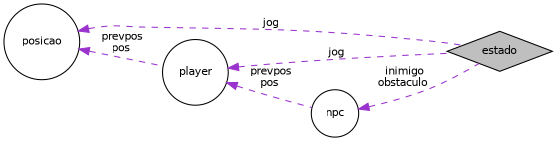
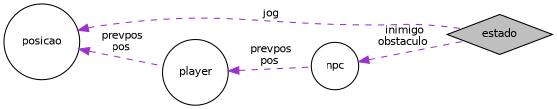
(345, 59) -> none
